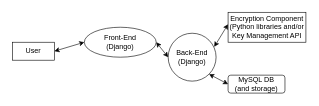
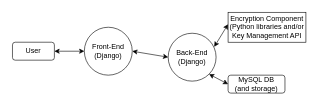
(120, 42) -> (108, 51)
(33, 51) -> (33, 51)
